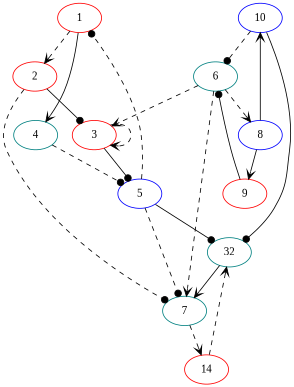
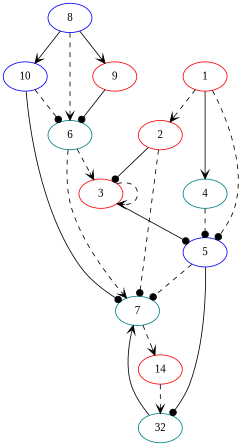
(132, 103) -> (237, 162)
(235, 103) -> (70, 72)
(290, 139) -> (50, 205)
